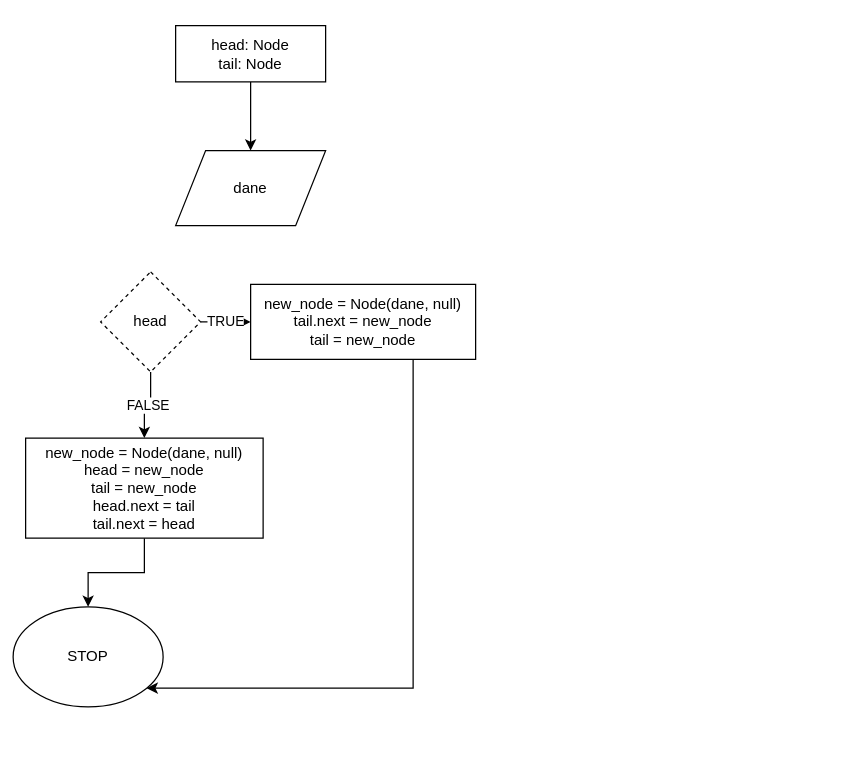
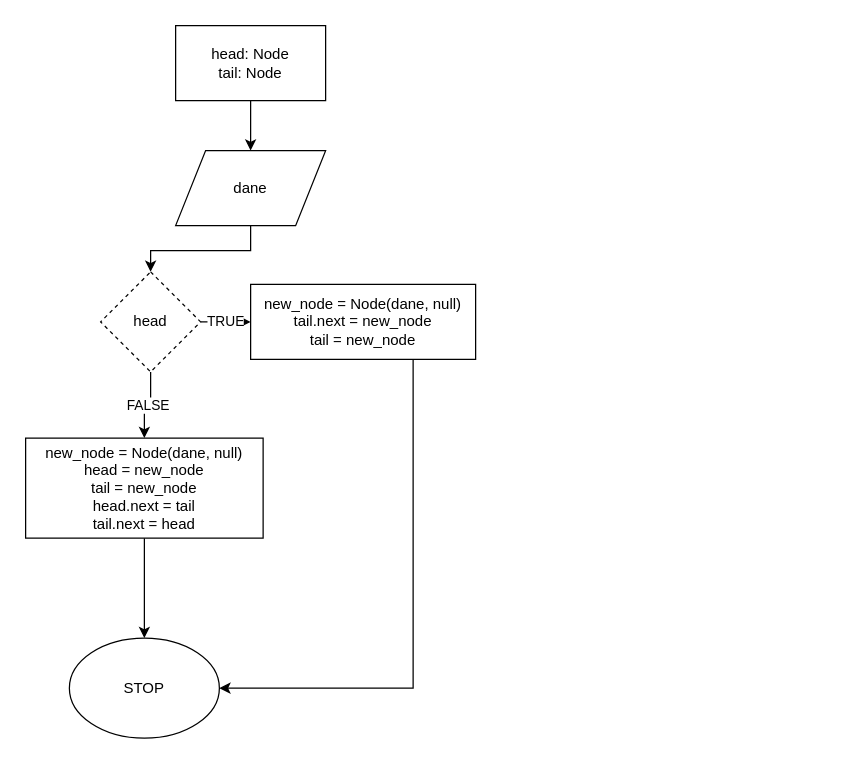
(251, 54) -> (251, 63)
none -> (207, 251)
(88, 657) -> (144, 688)
